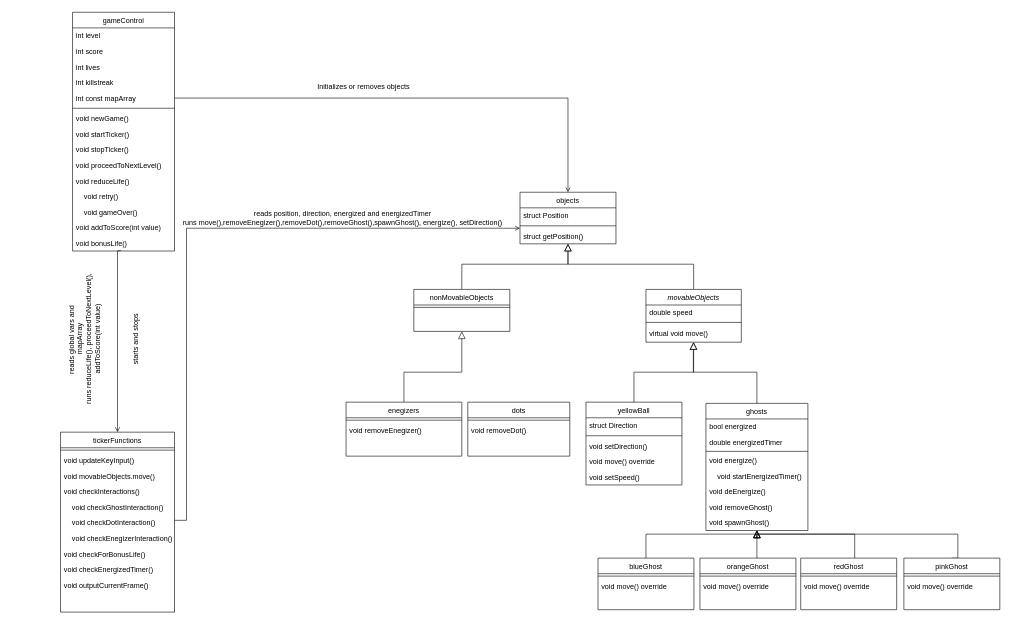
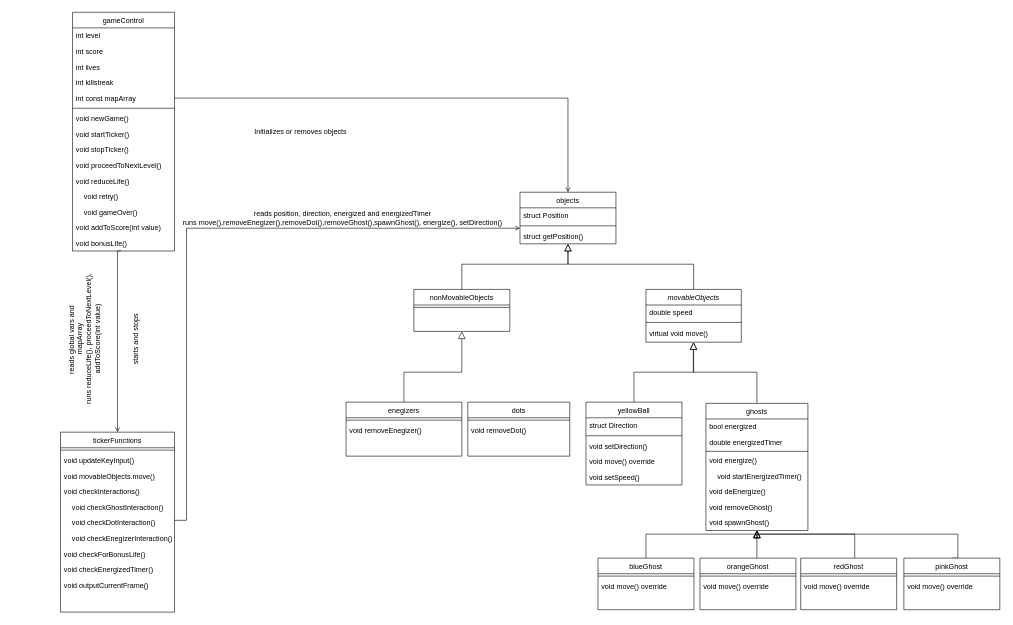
(363, 87) -> (300, 132)
